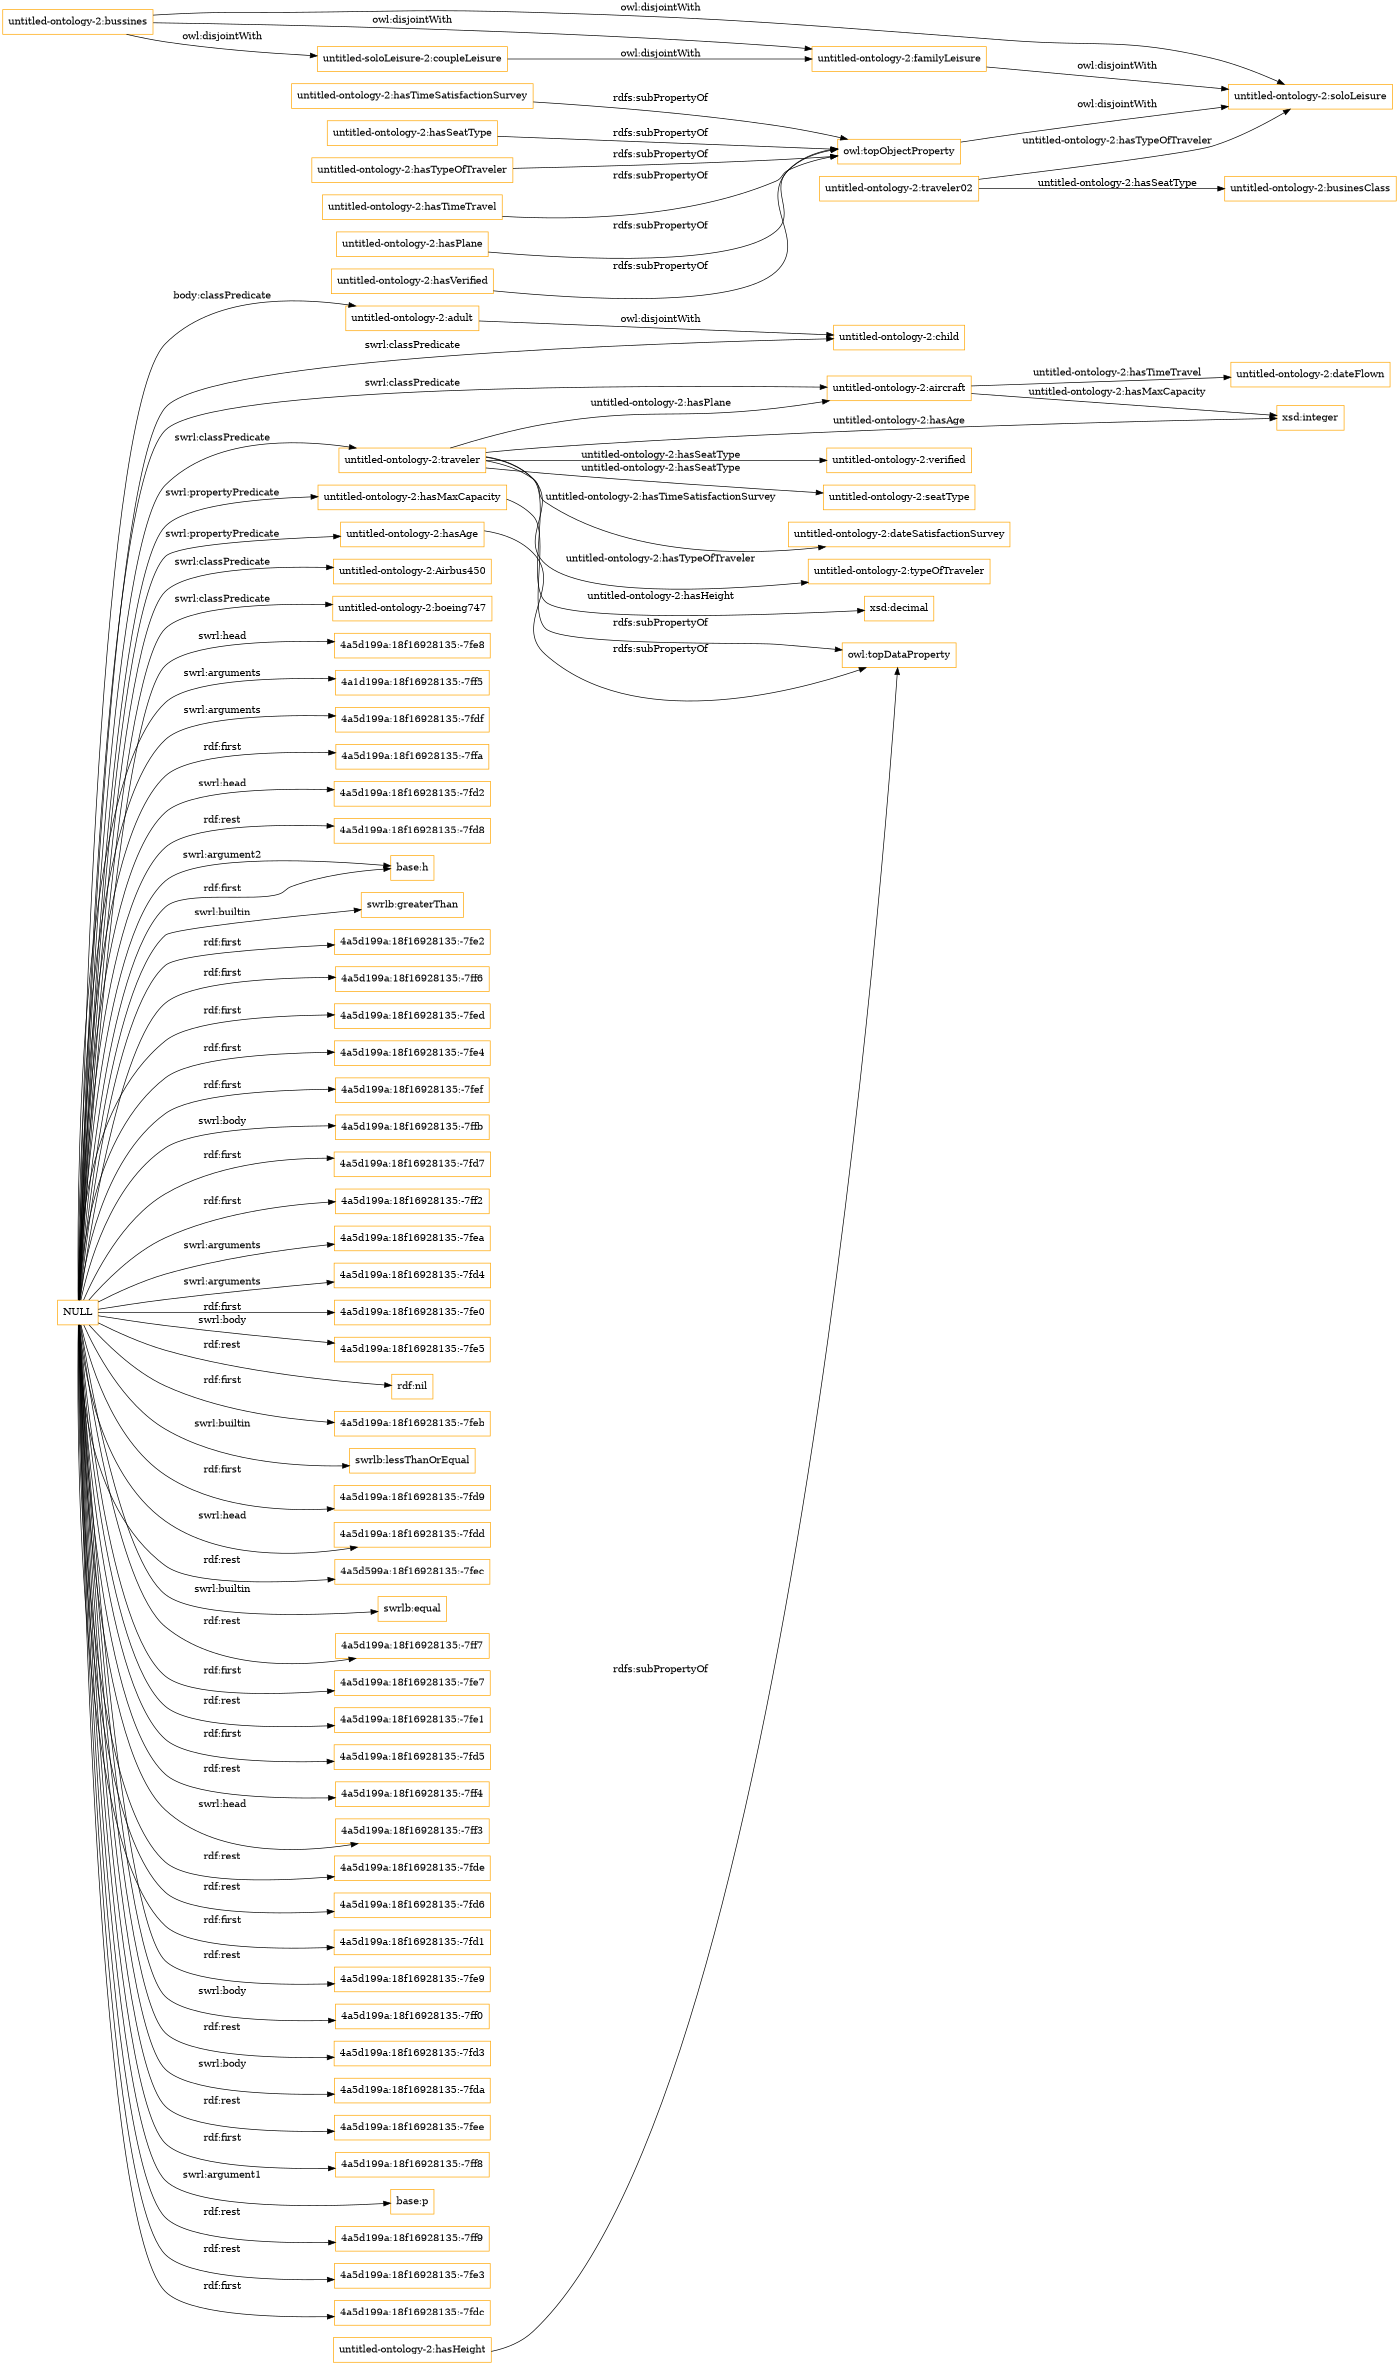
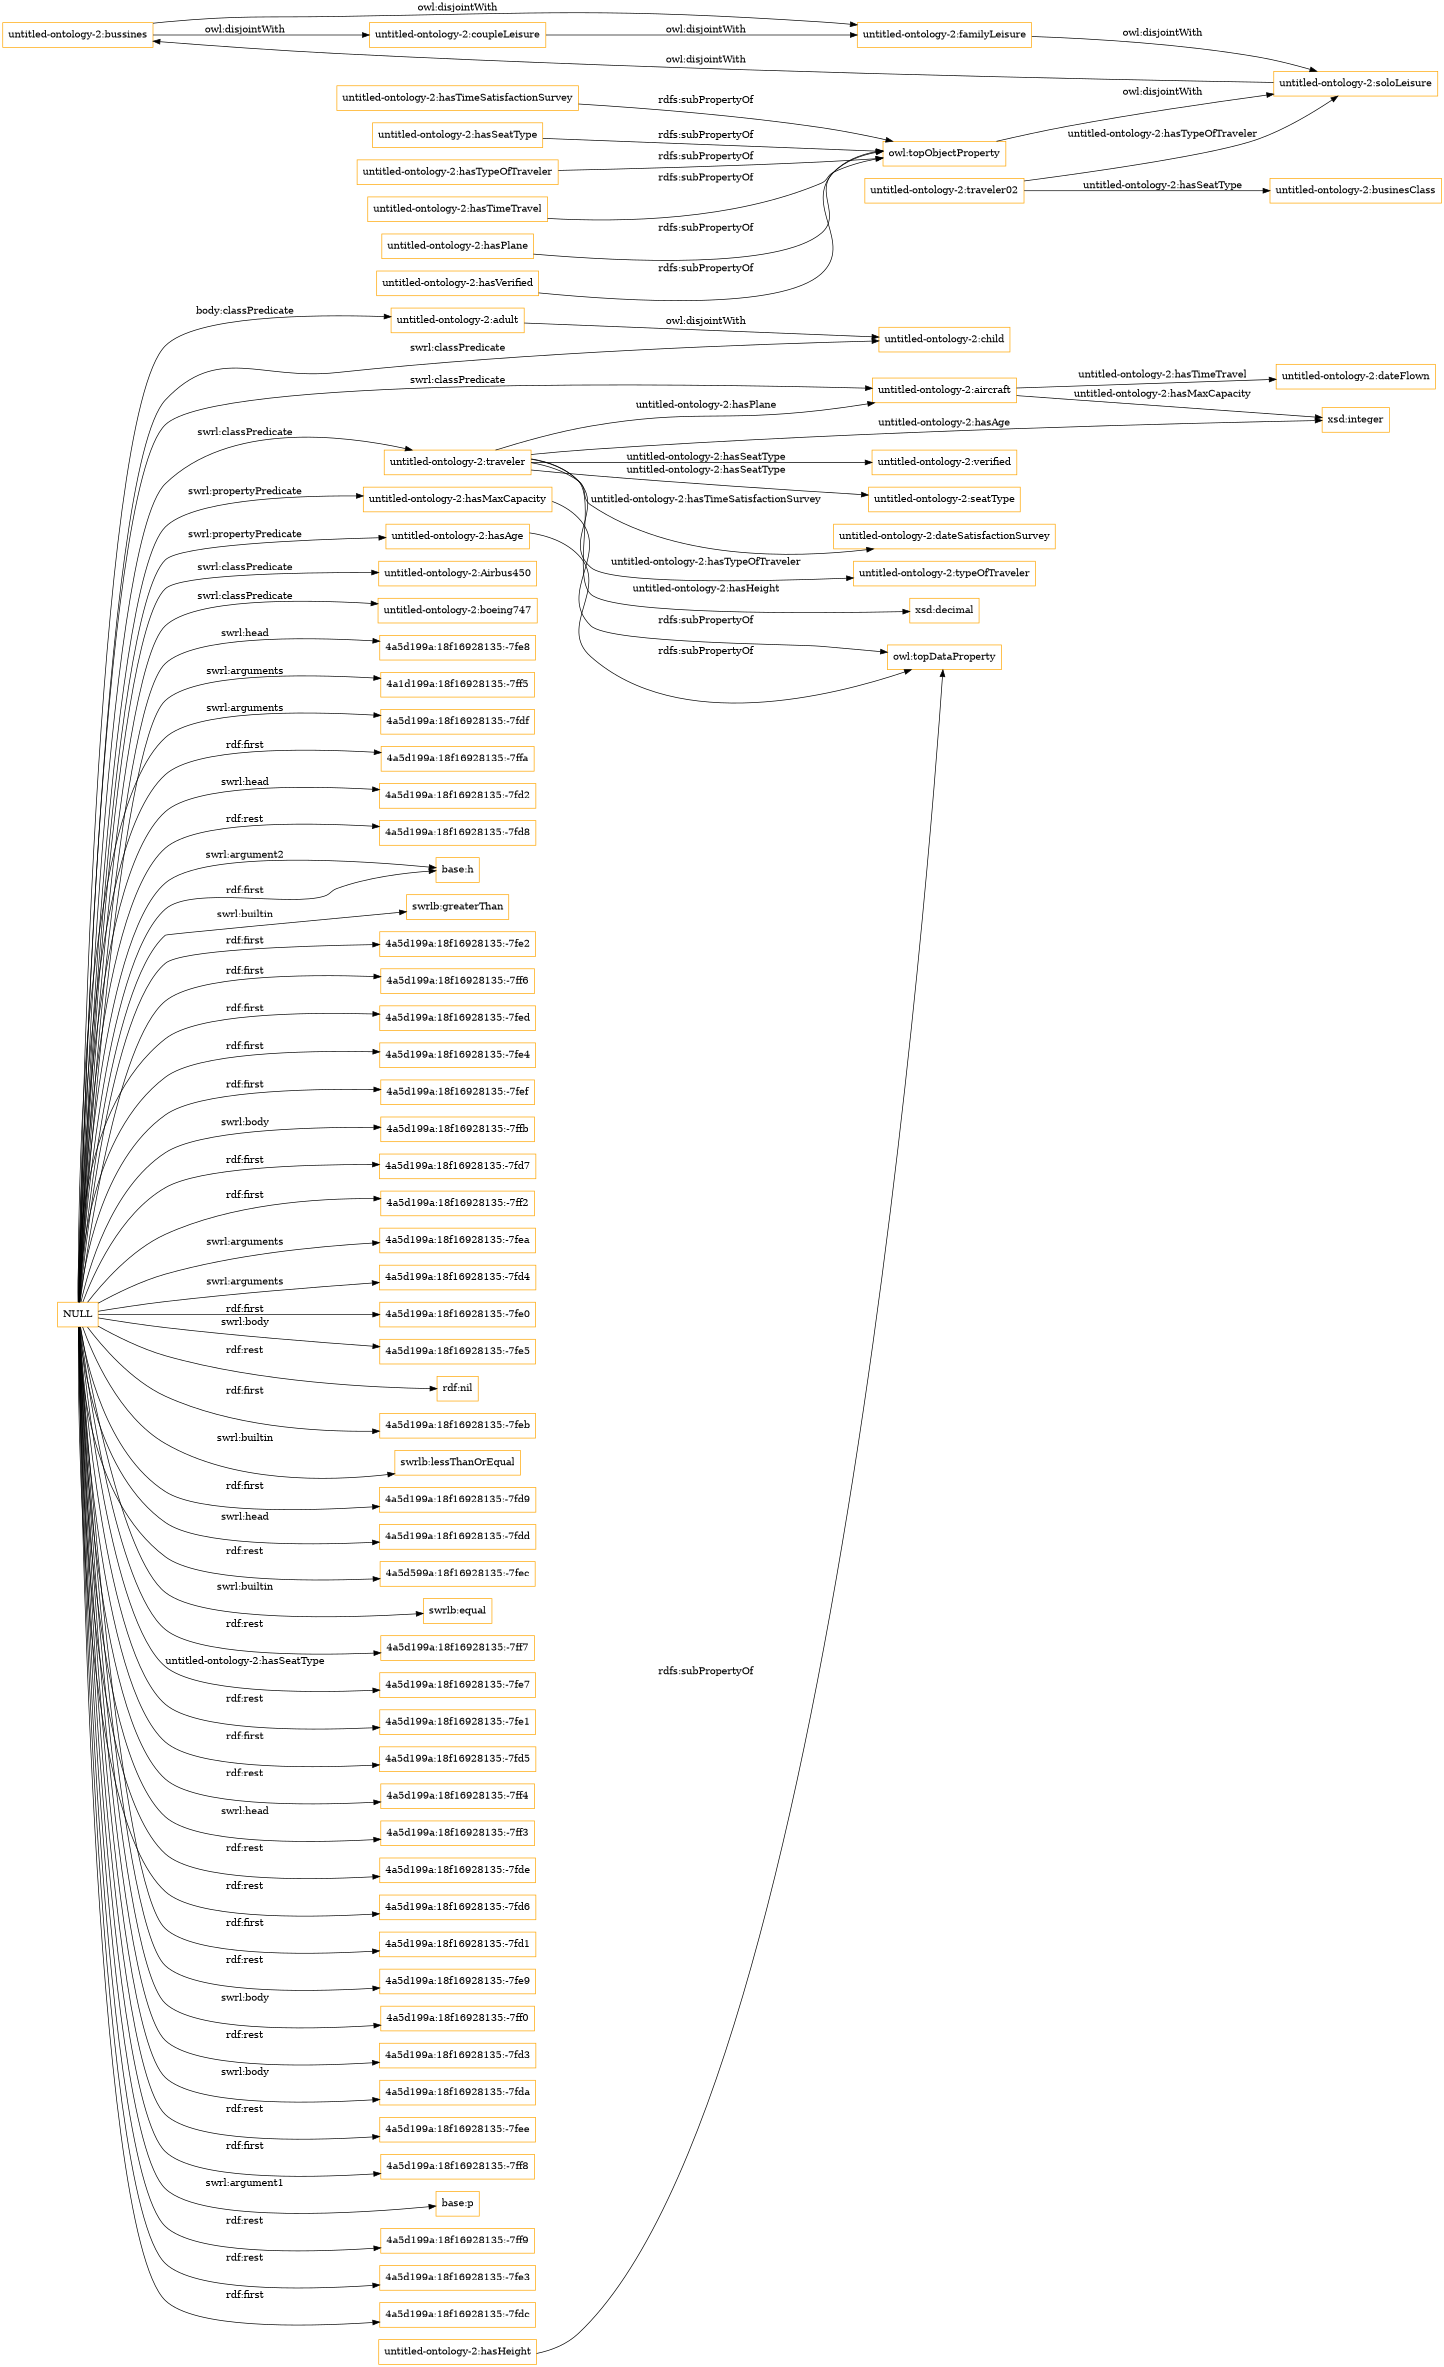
(718, 20) -> (717, 69)
(412, 59) -> (458, 35)
(222, 1671) -> (245, 1661)
